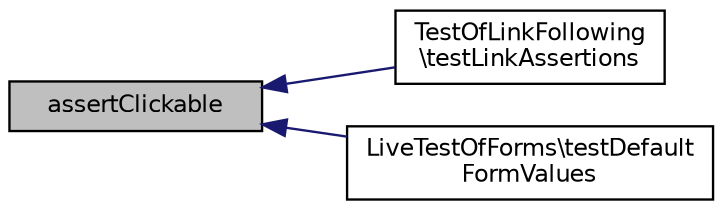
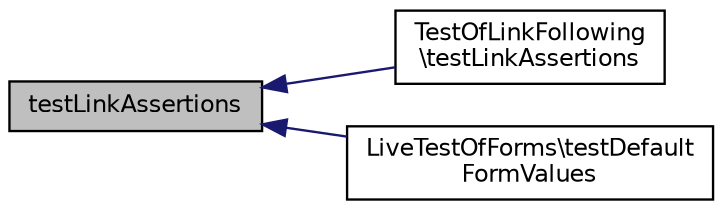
(136, 106) -> (136, 106)
